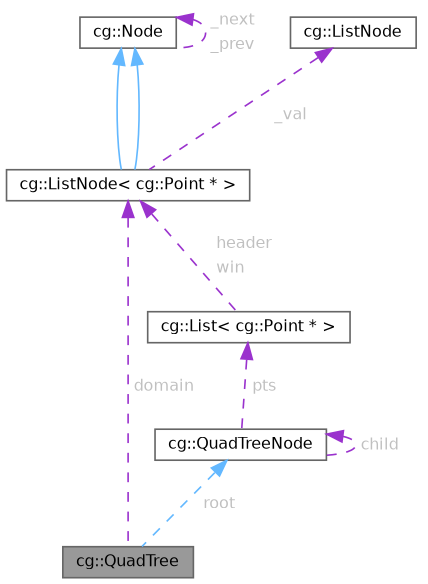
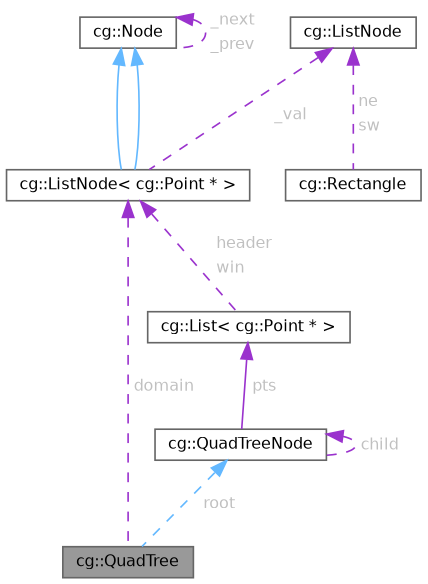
none -> (353, 185)
(244, 394) -> (244, 394)
